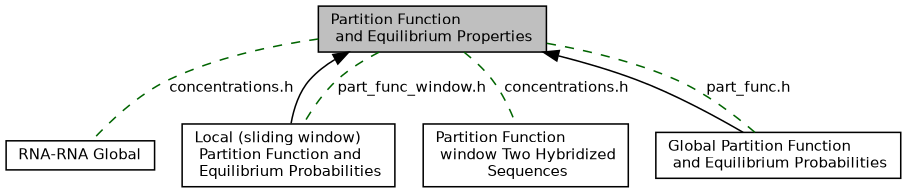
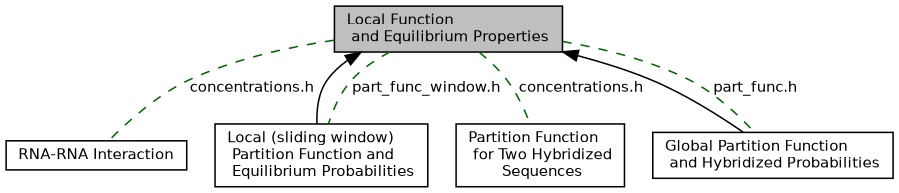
(432, 29) -> (448, 29)
(80, 155) -> (96, 155)
(526, 155) -> (540, 155)
(778, 155) -> (773, 155)
